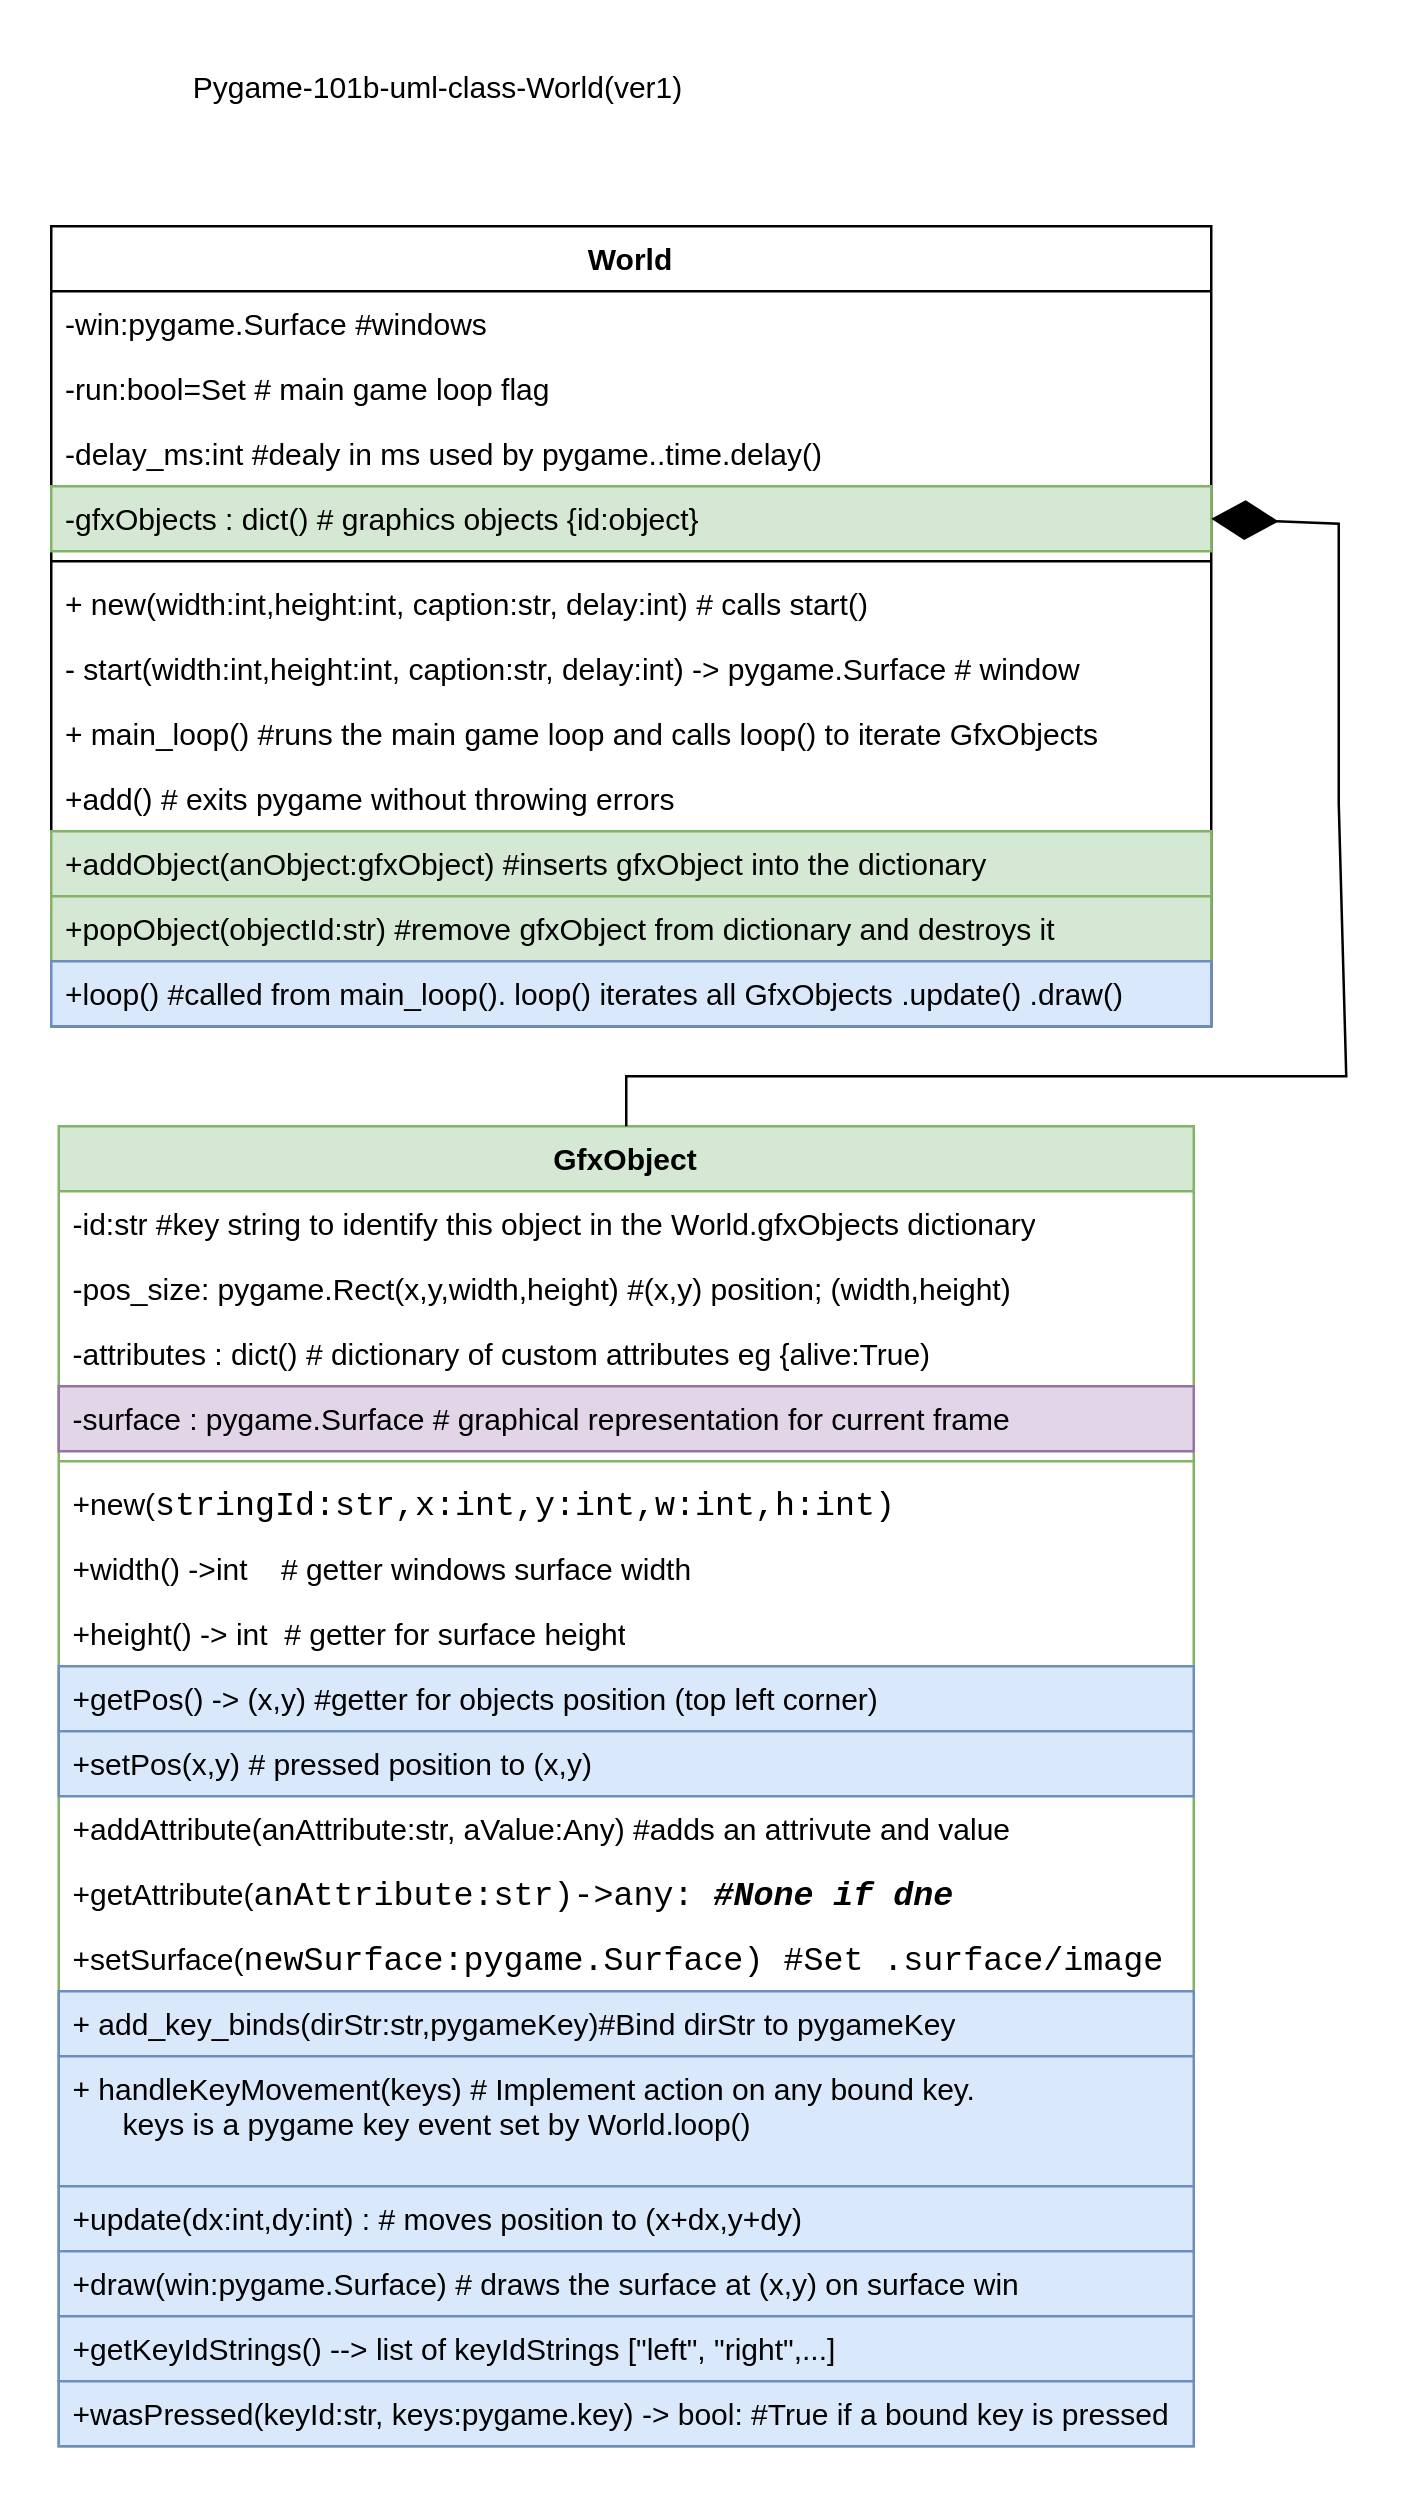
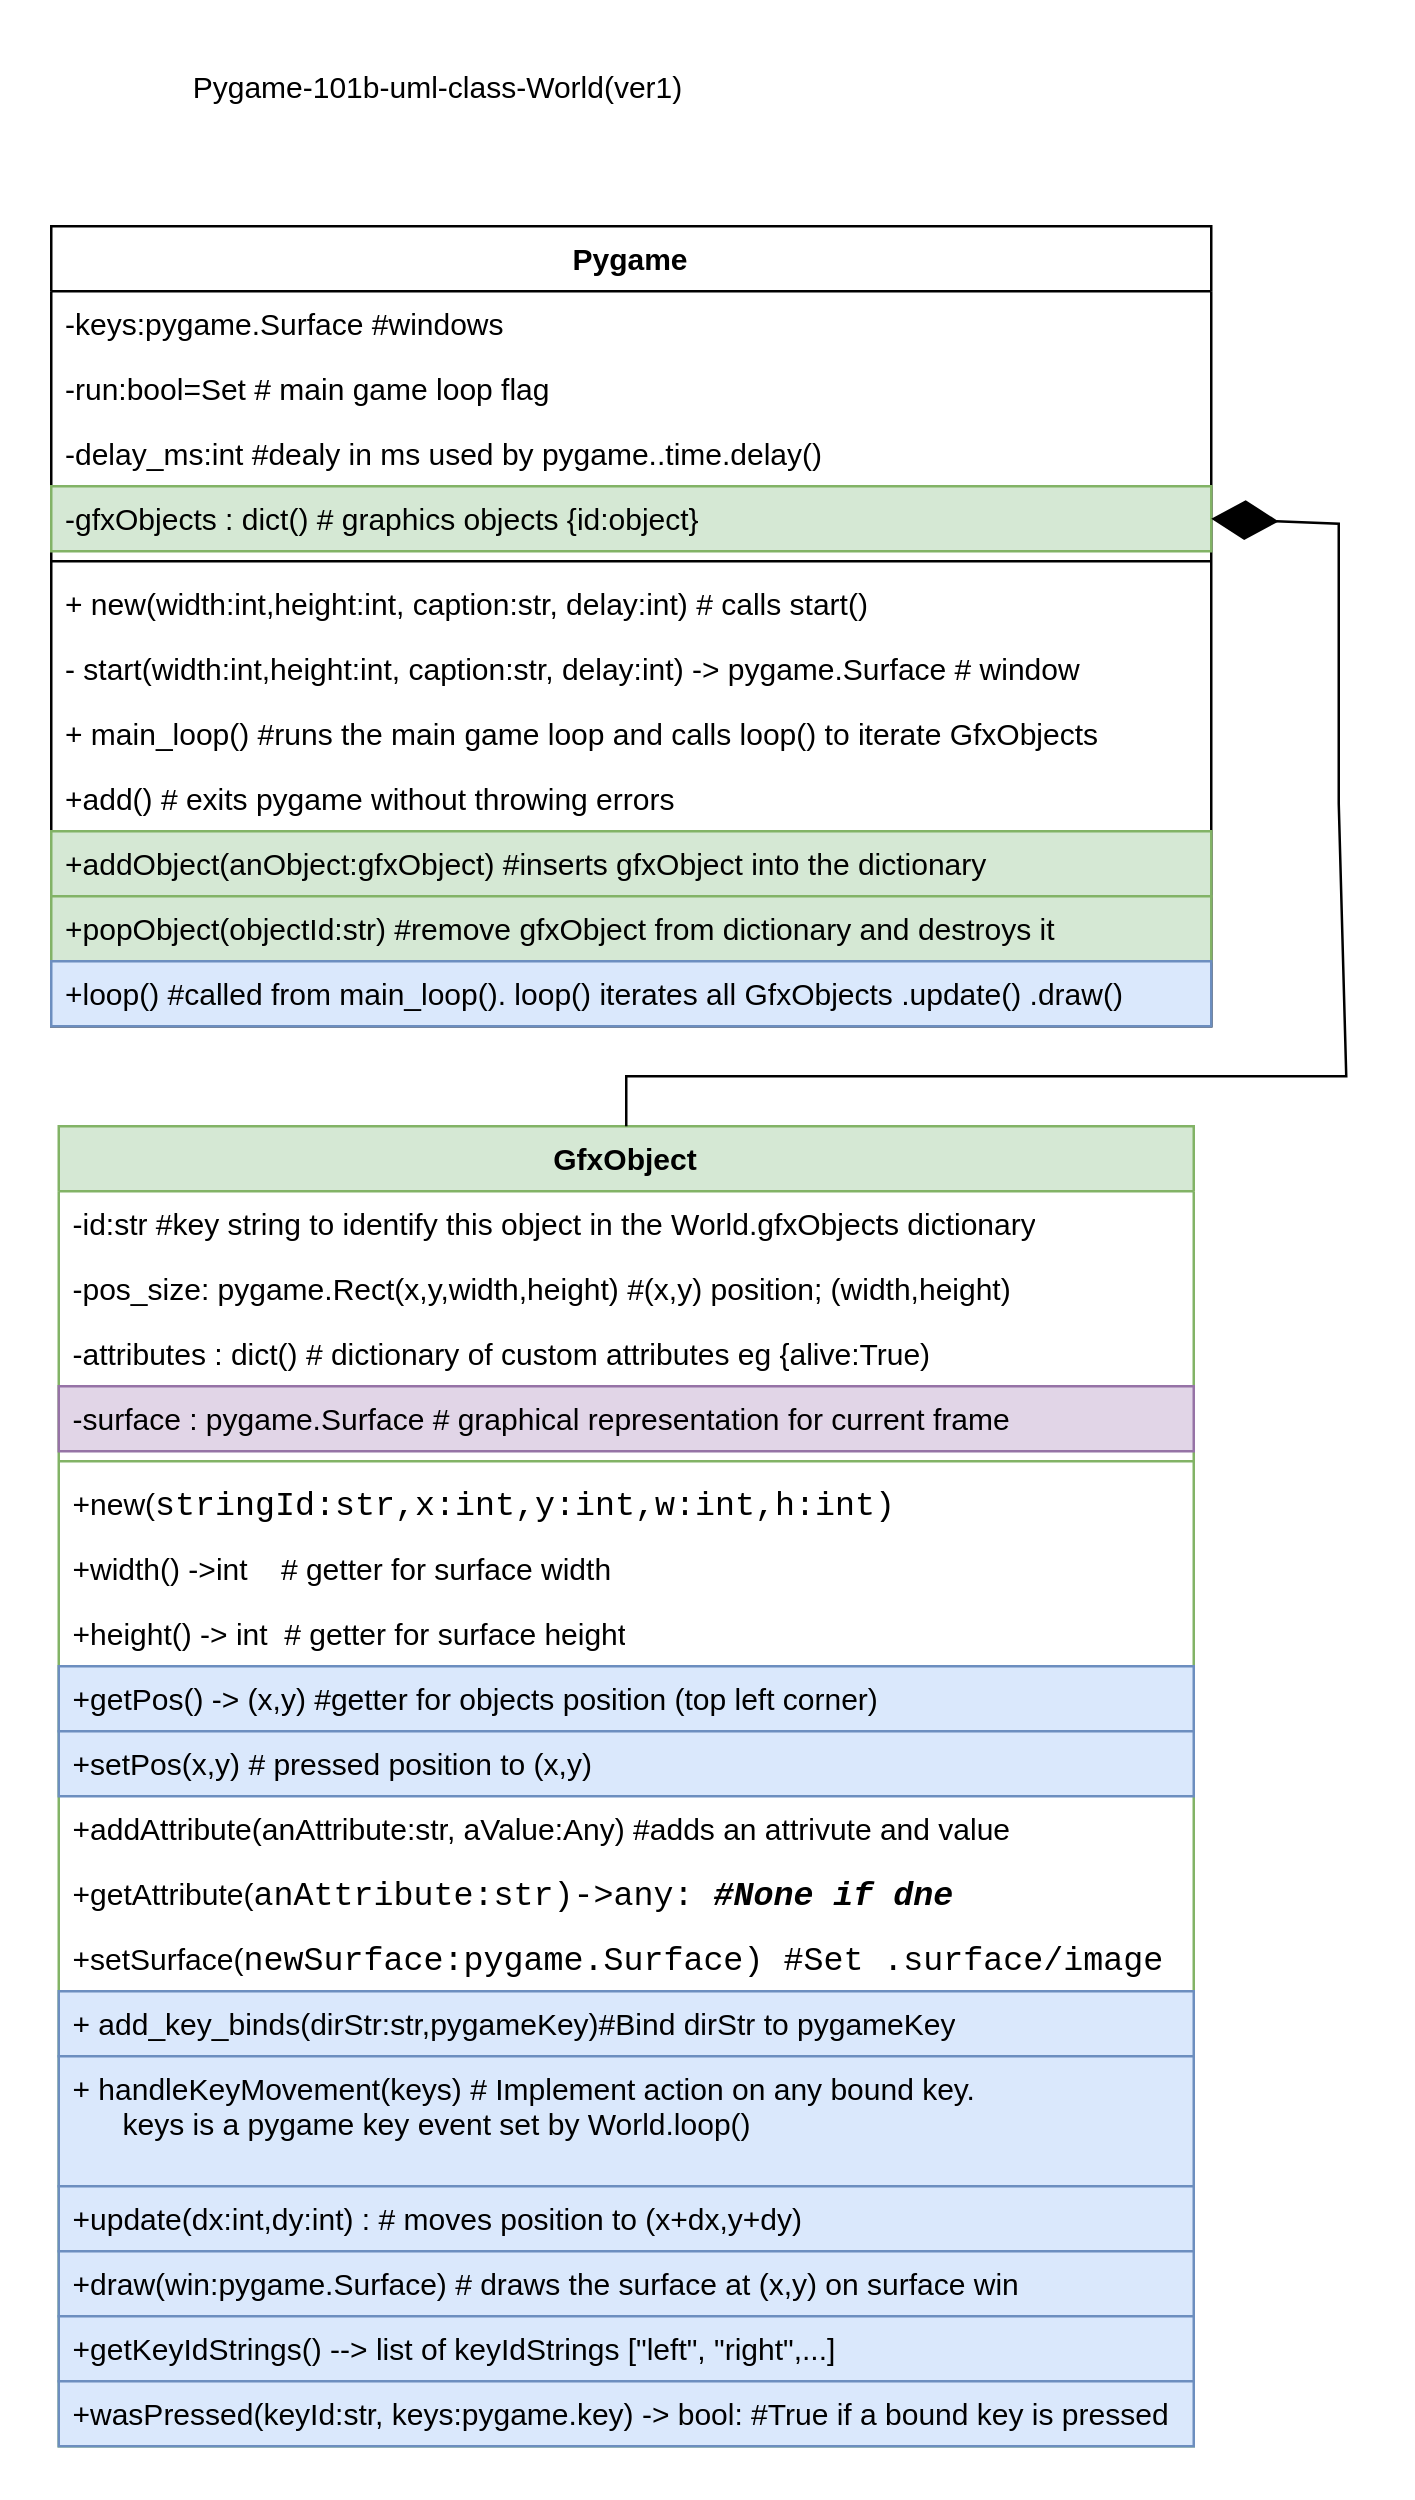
(630, 260) -> (630, 260)
(281, 325) -> (293, 325)
(434, 1572) -> (404, 1572)
